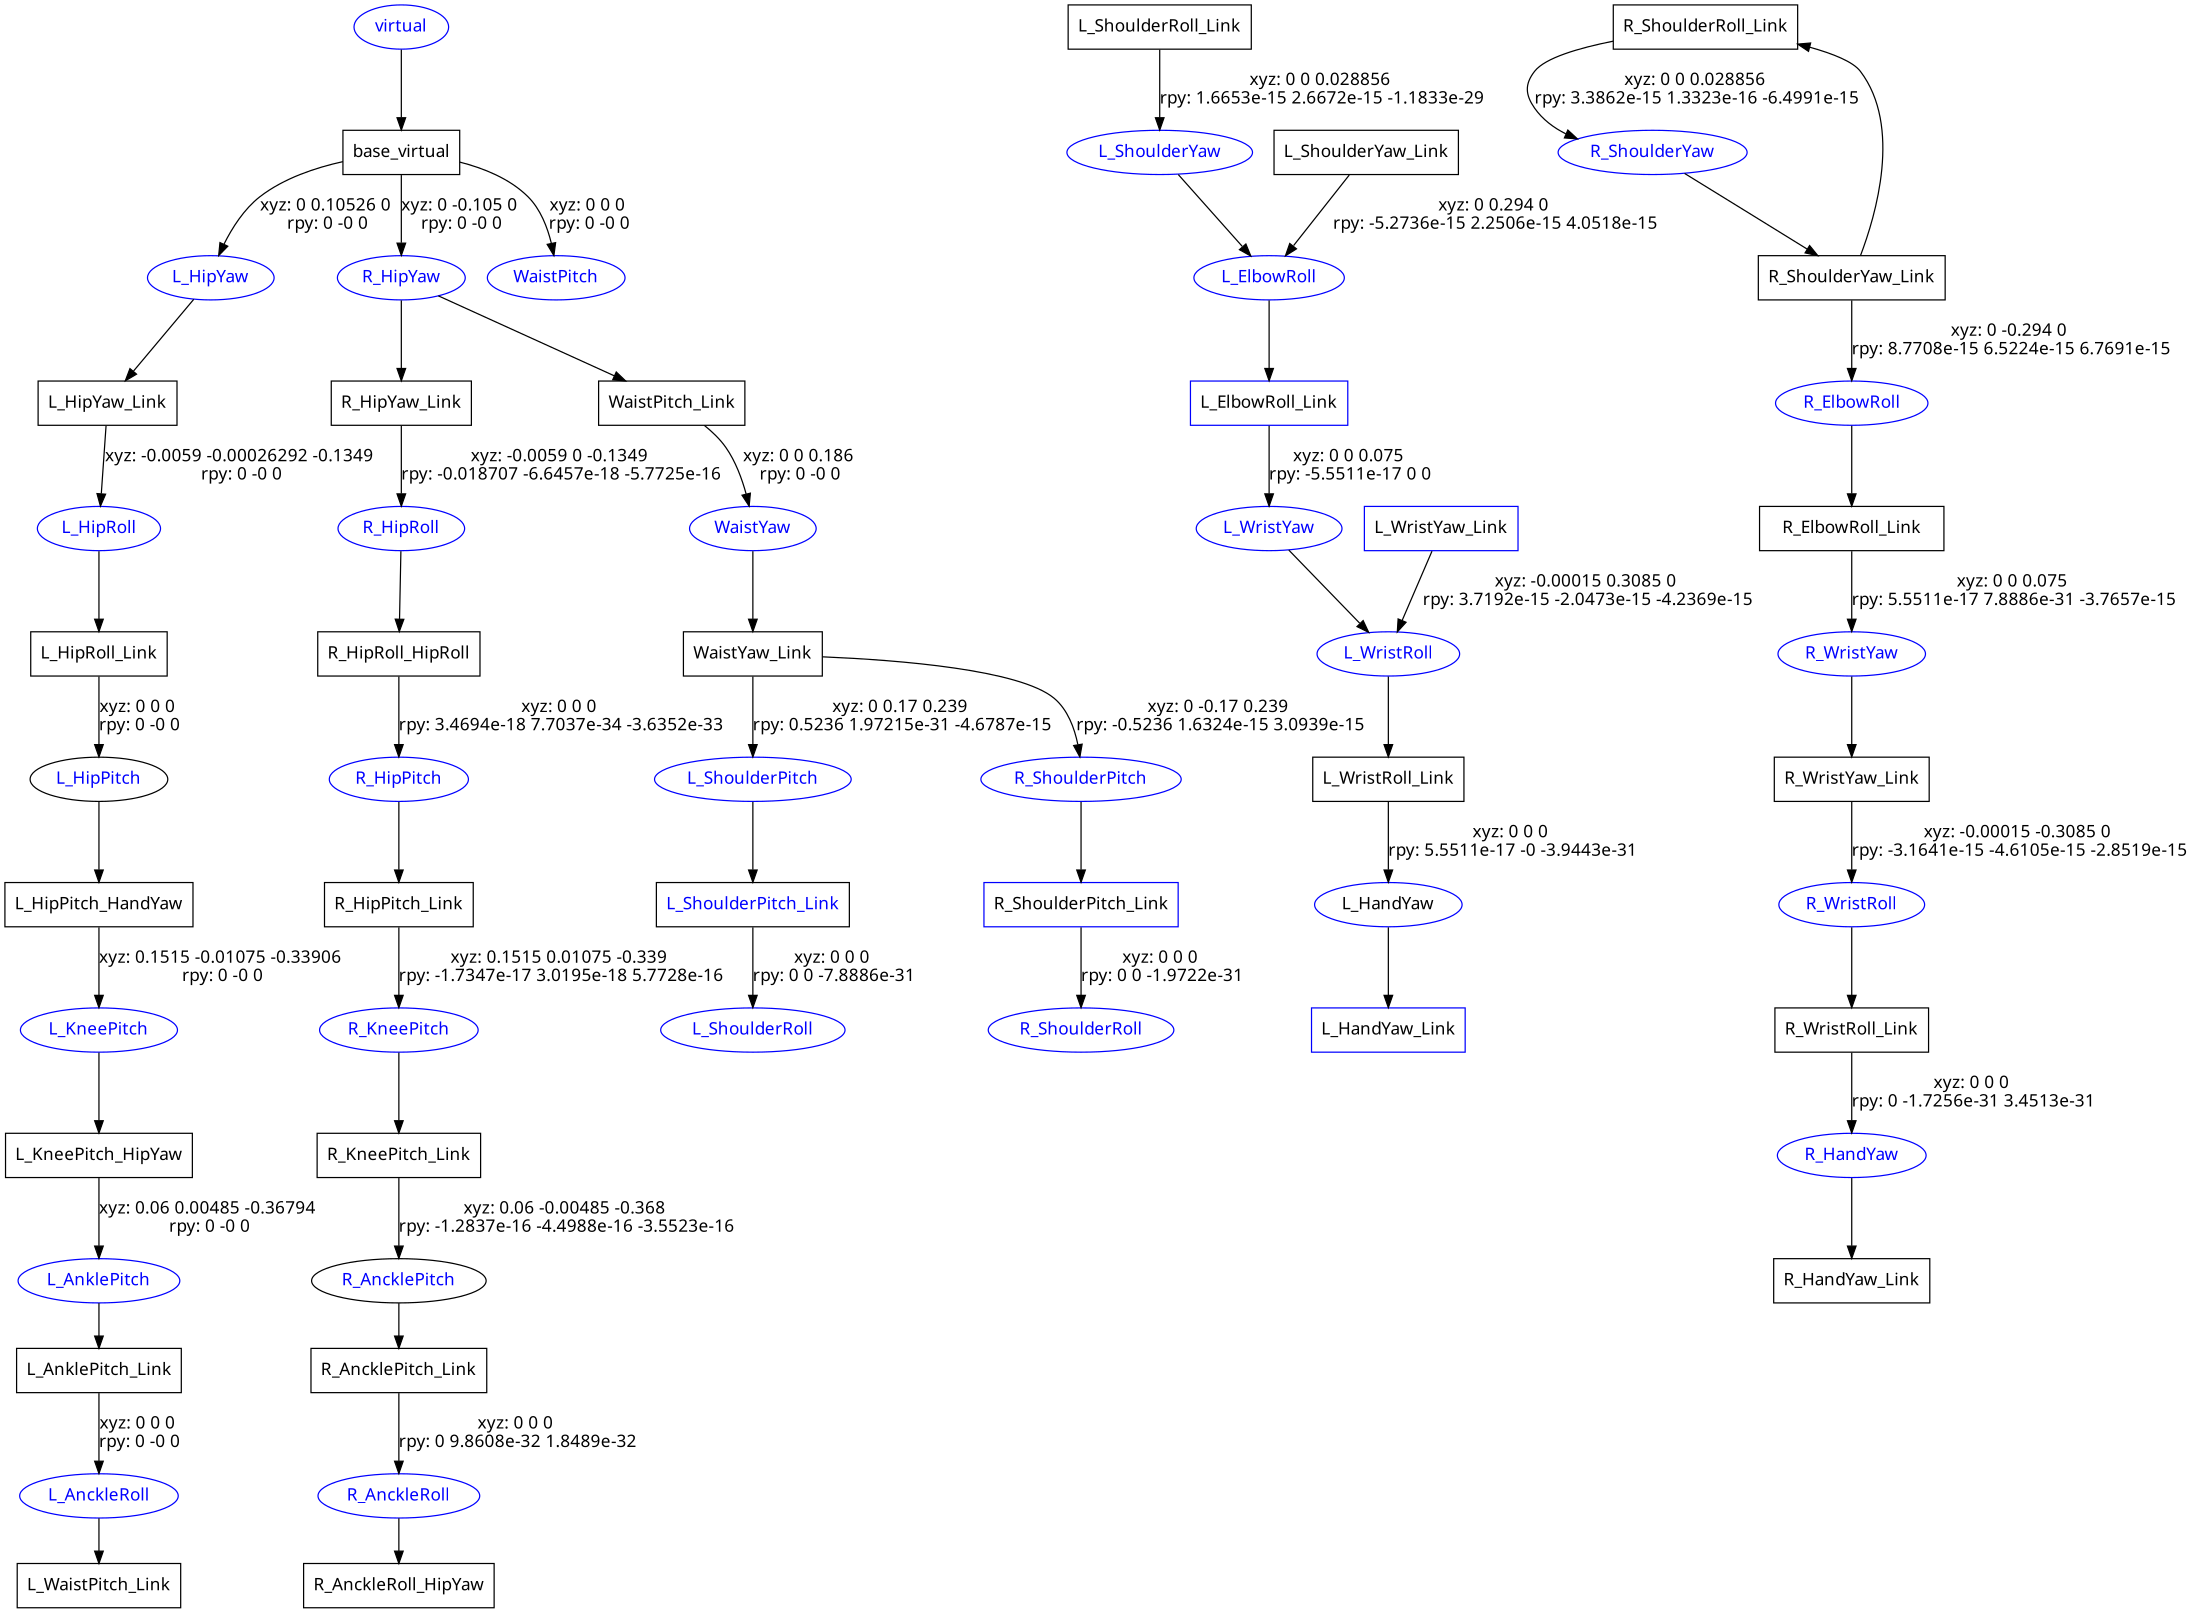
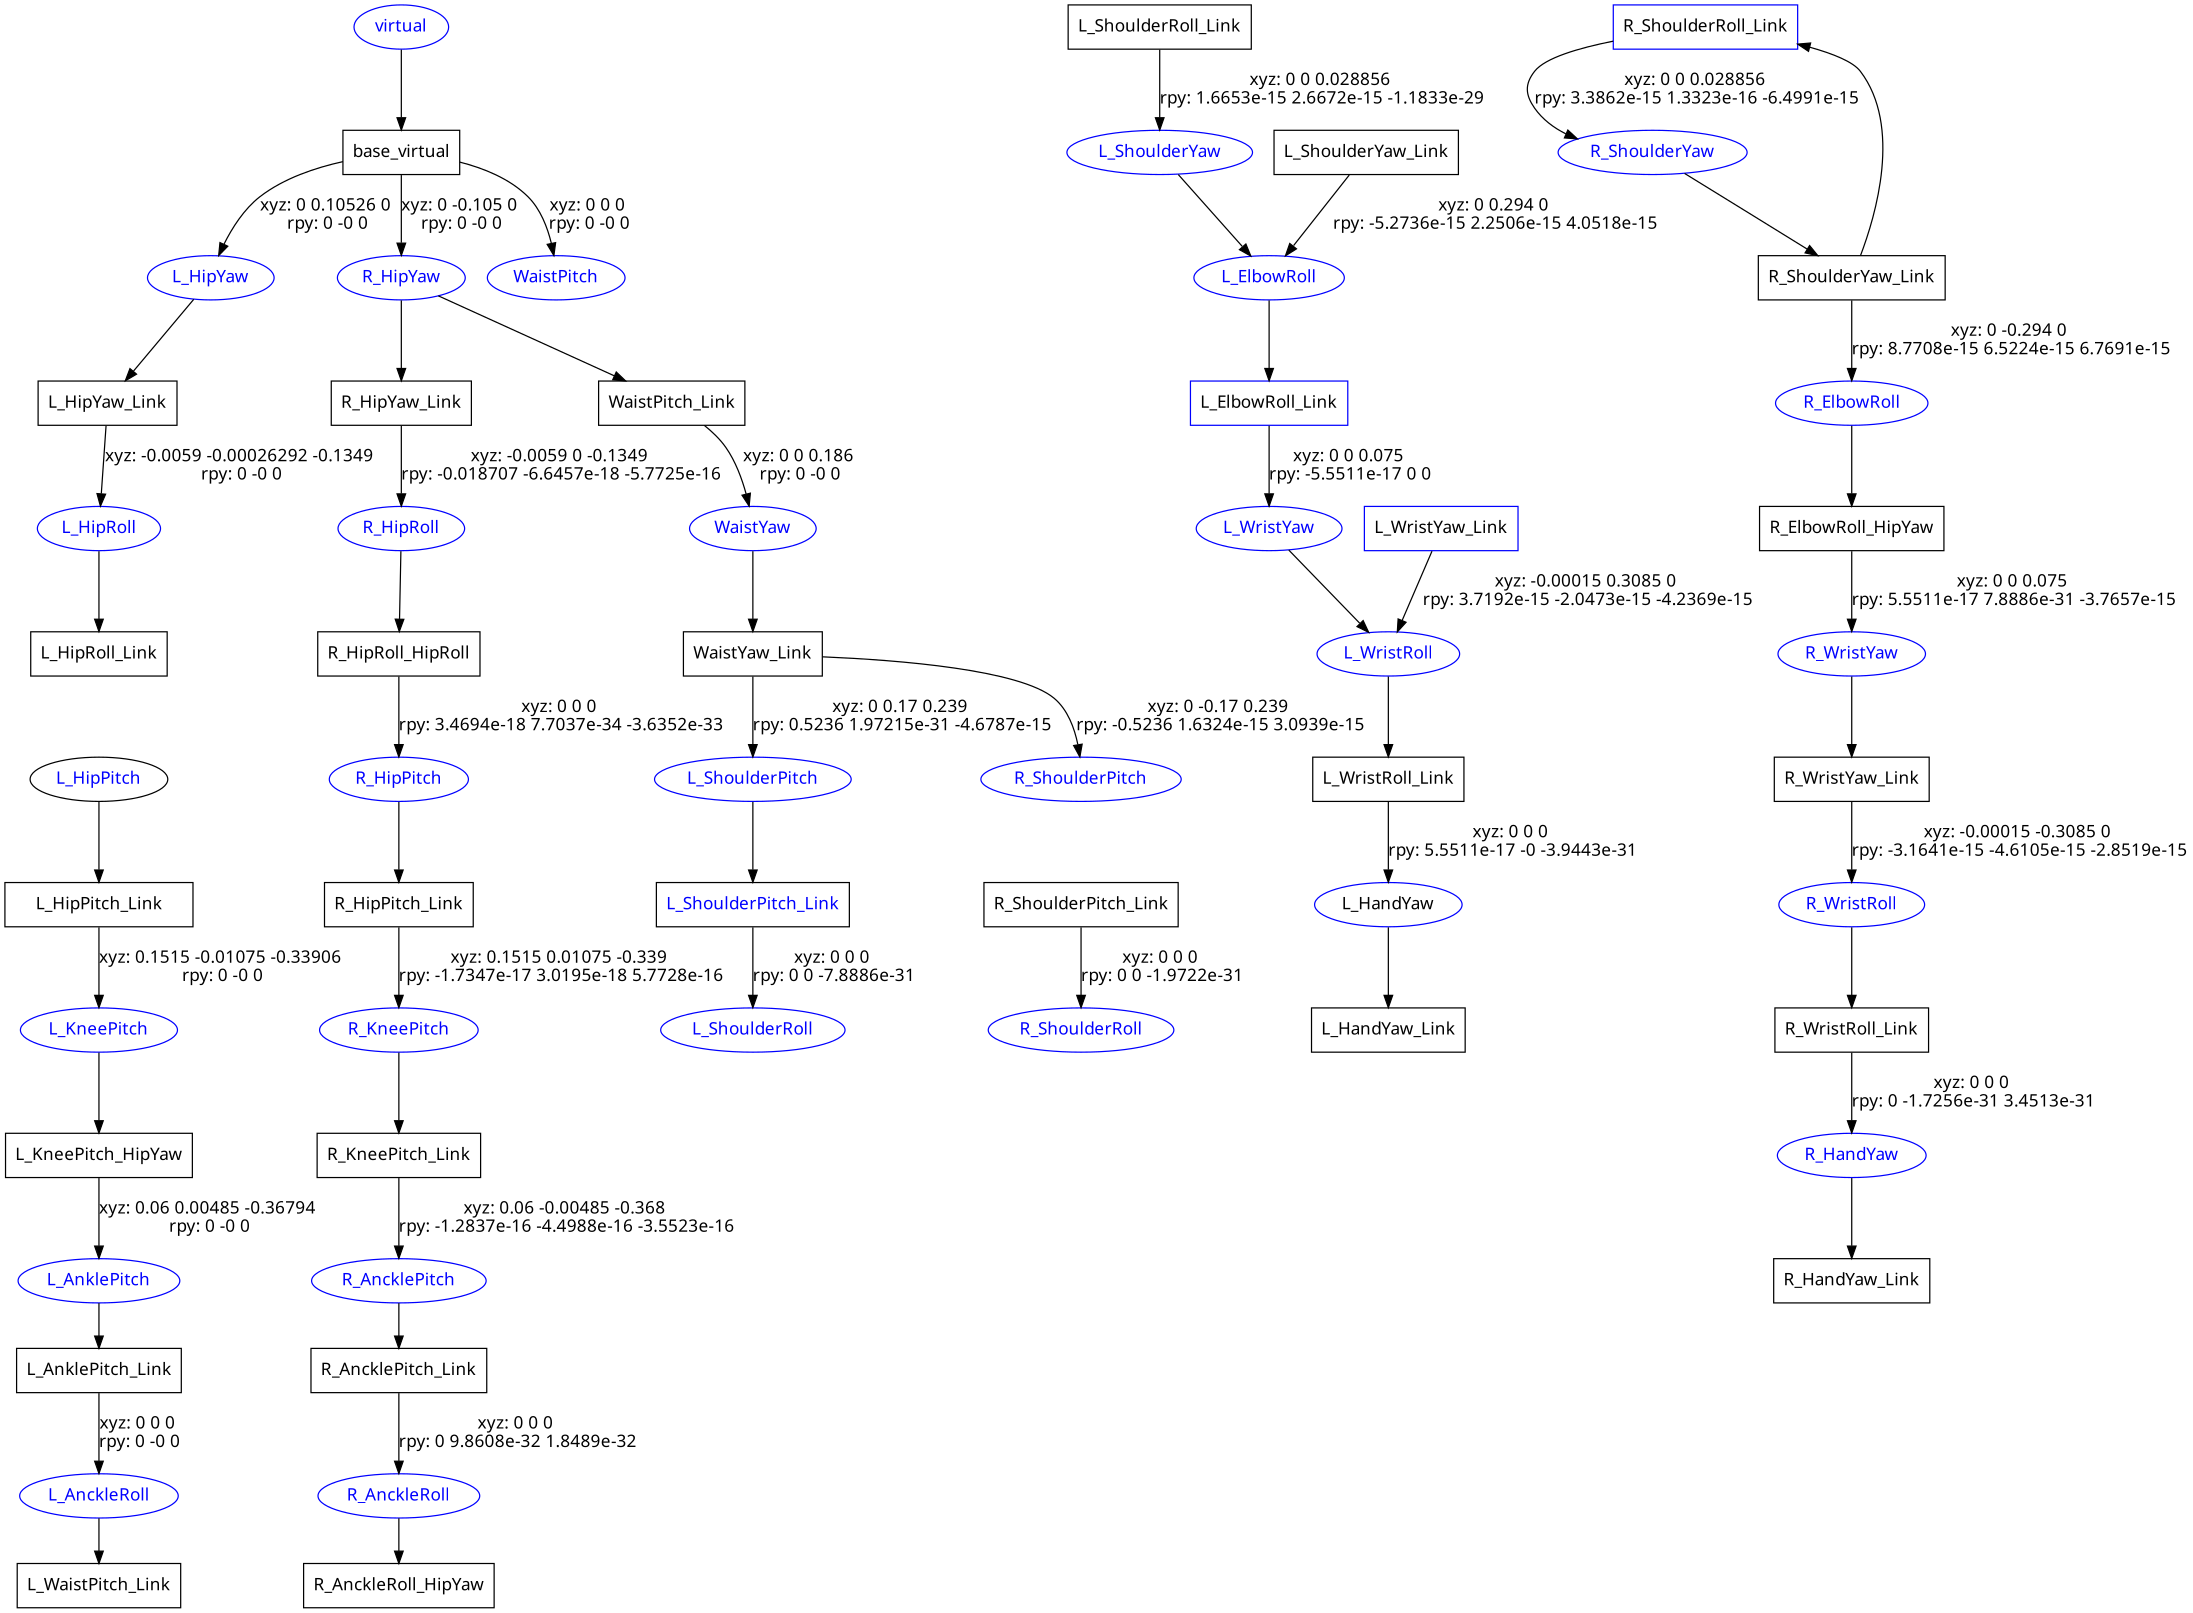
(1705, 27) -> (1705, 27)
(1852, 529) -> (1852, 529)
(99, 710) -> none
(1081, 836) -> none
(99, 905) -> (99, 905)
(1081, 905) -> (1081, 905)
(1388, 1030) -> (1388, 1030)
(399, 1281) -> (399, 1281)
